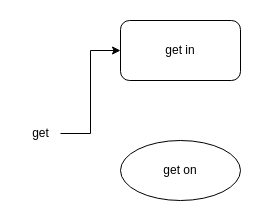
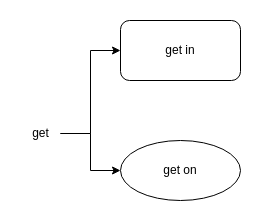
none -> (91, 165)
